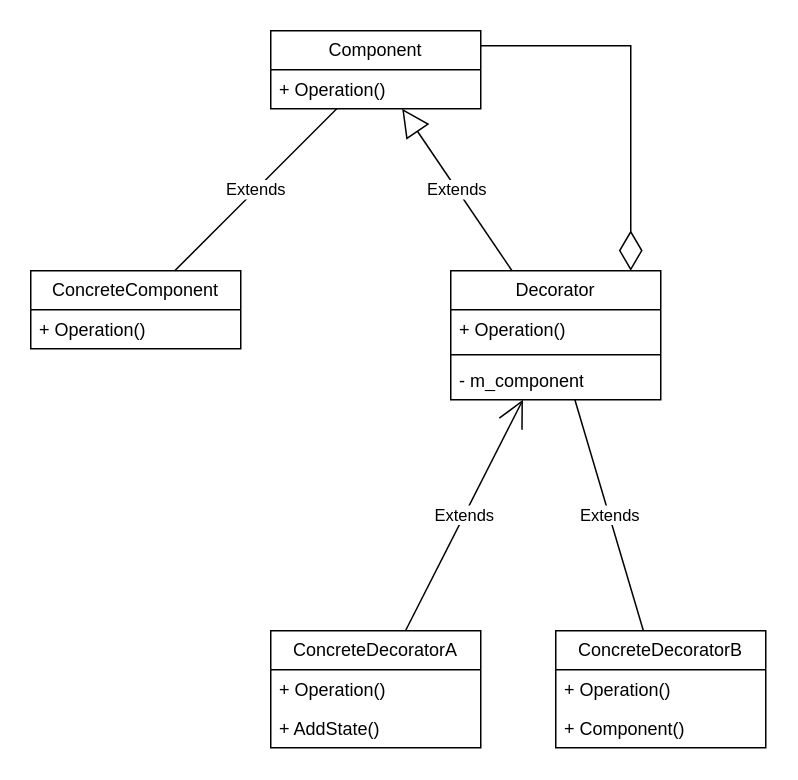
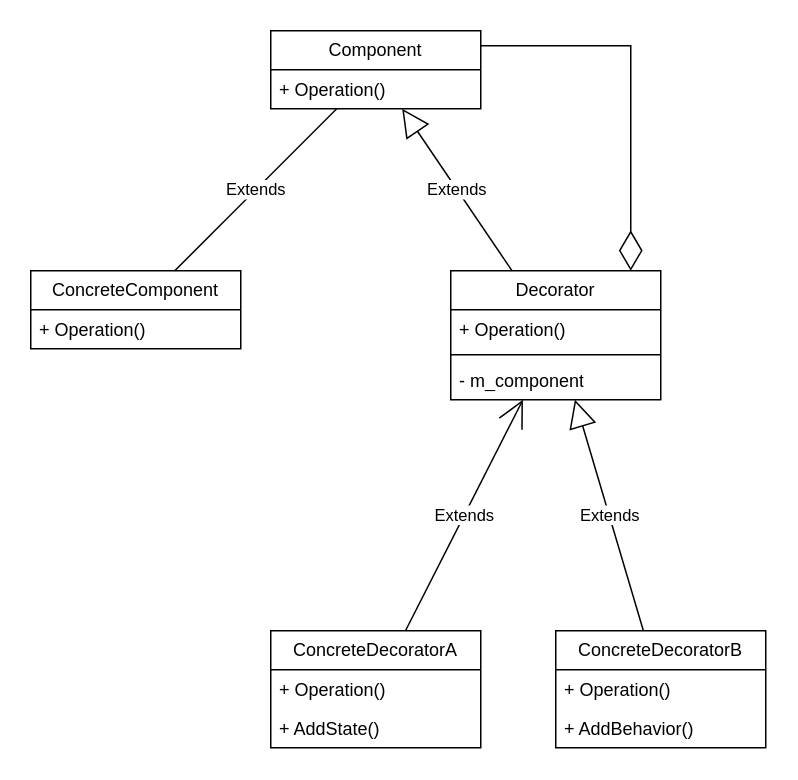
(579, 414) -> (583, 427)
(628, 730) -> (636, 730)
